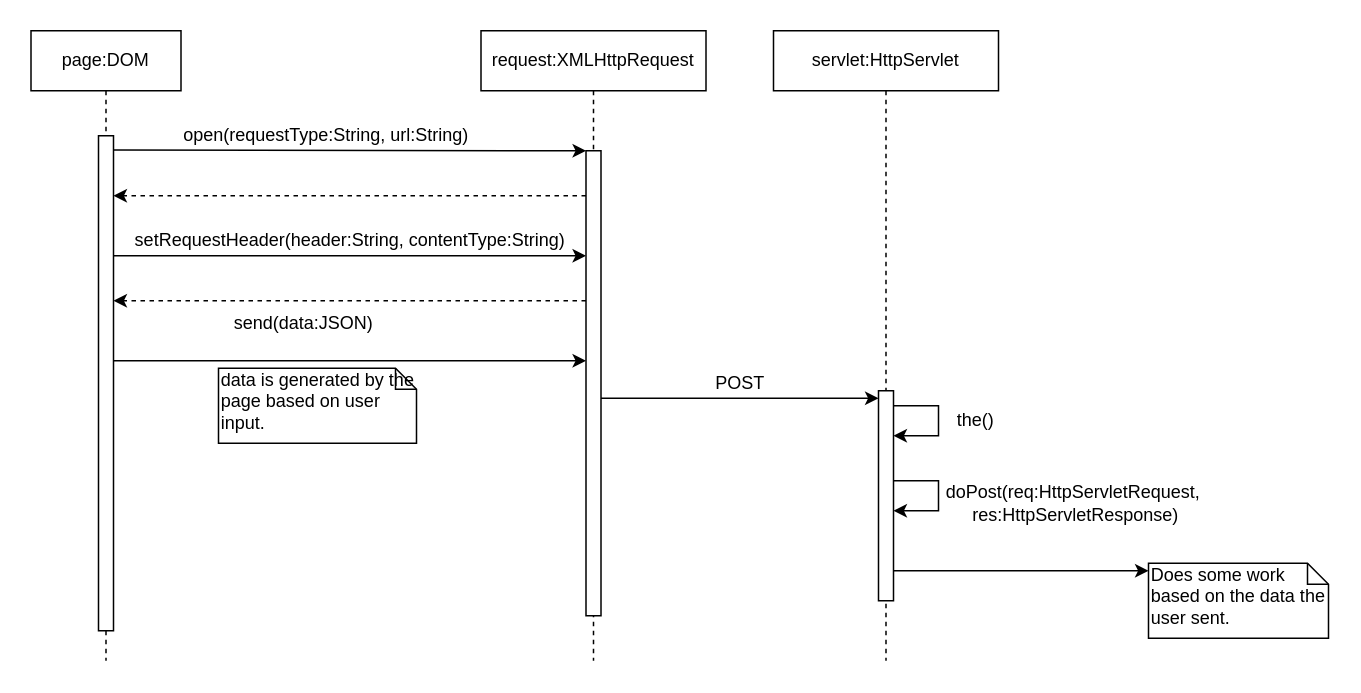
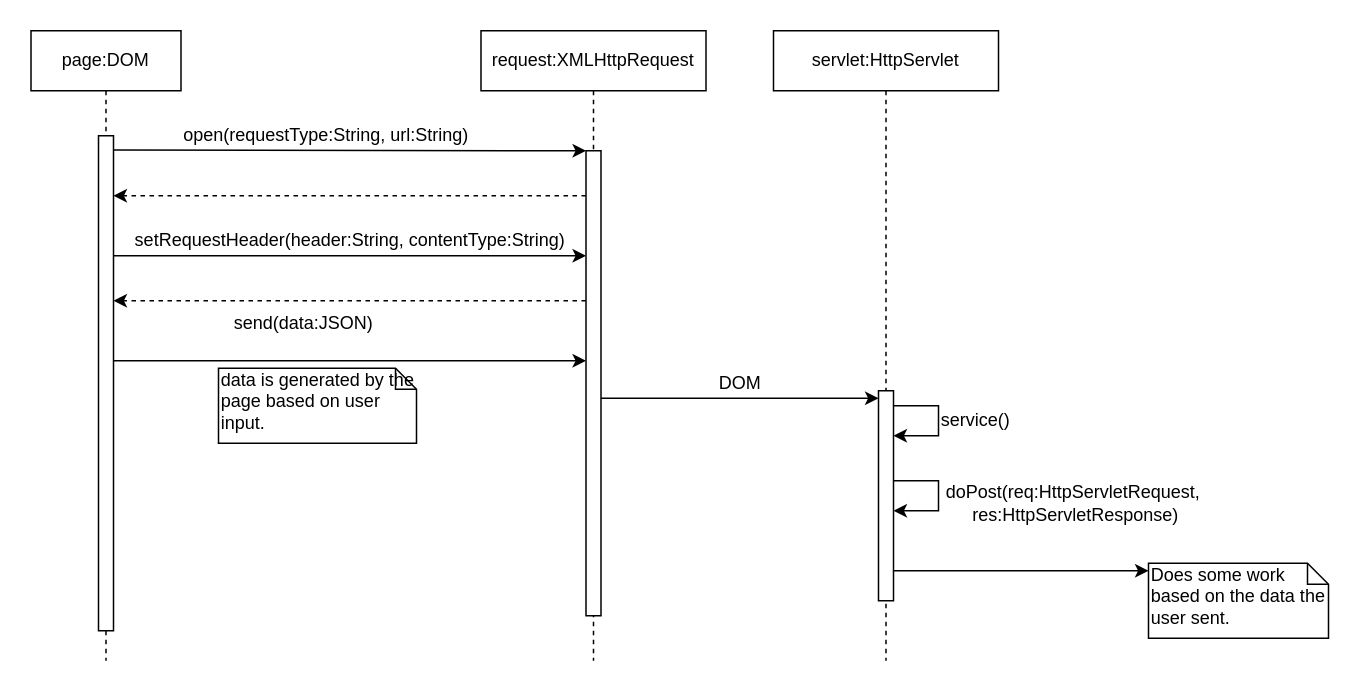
(740, 383) -> (740, 383)
(976, 421) -> (976, 421)
